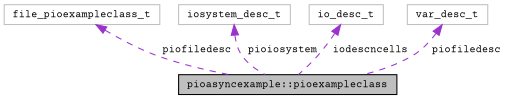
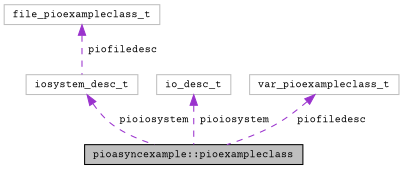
(448, 15) -> (324, 85)
(368, 50) -> (232, 120)
(165, 58) -> (82, 55)
